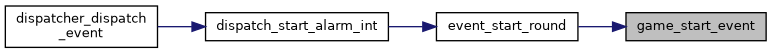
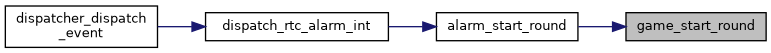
(297, 27) -> (297, 27)
(507, 27) -> (507, 27)
(696, 27) -> (696, 27)
